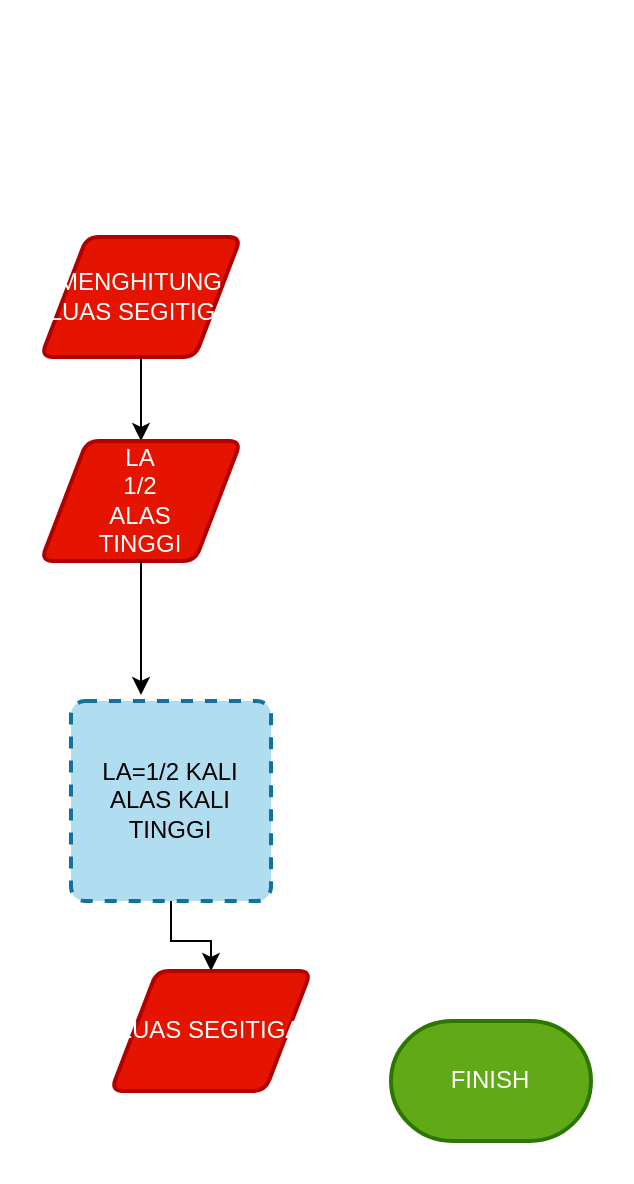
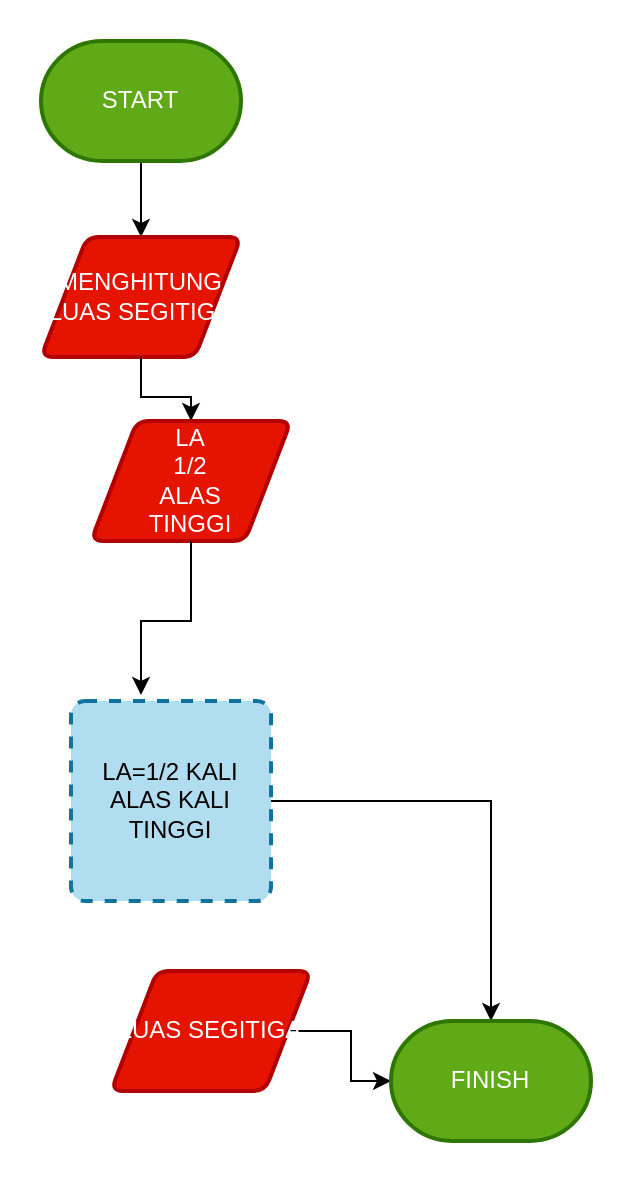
none -> (141, 101)
none -> (141, 196)
(141, 501) -> (191, 481)
(179, 941) -> (484, 801)
none -> (351, 1038)
